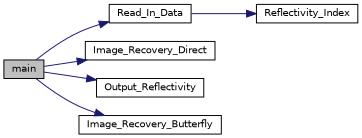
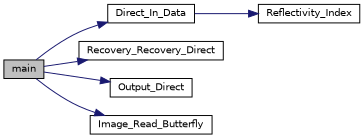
(150, 14) -> (151, 14)
(150, 51) -> (151, 51)
(150, 88) -> (151, 88)
(150, 125) -> (151, 125)
